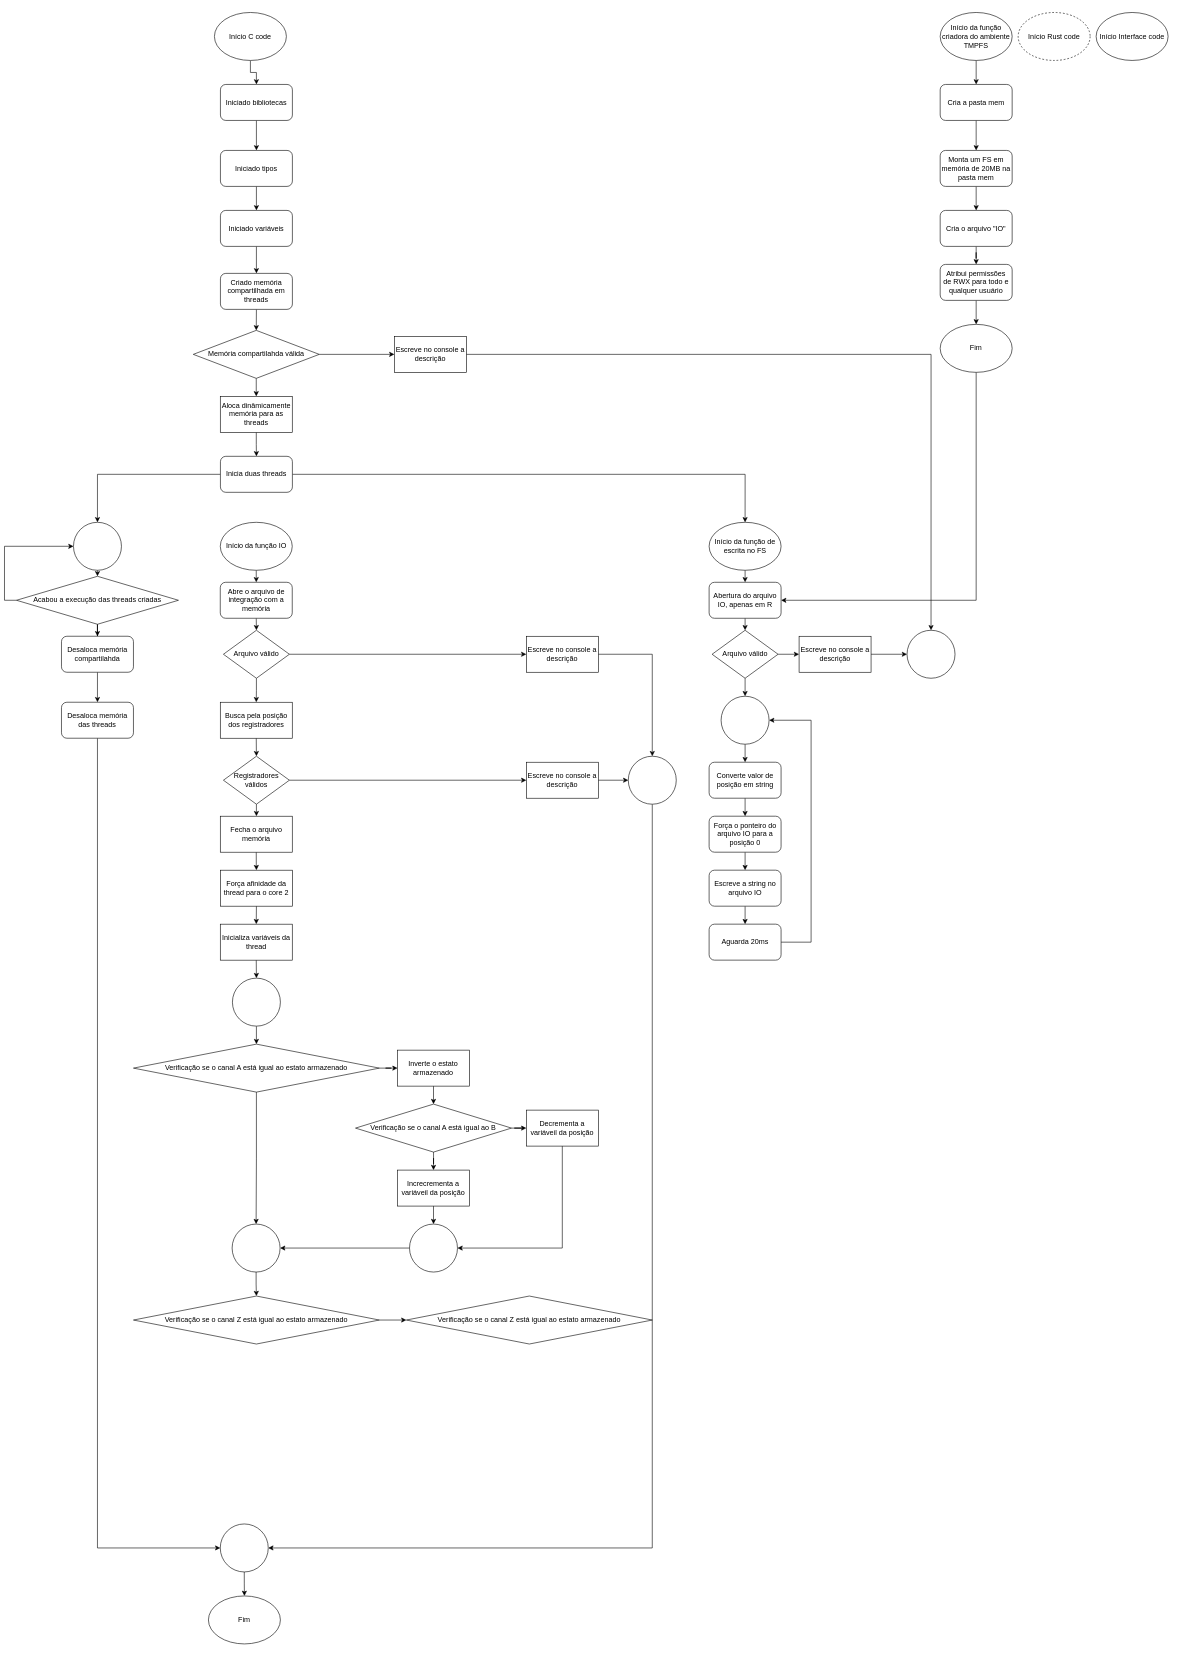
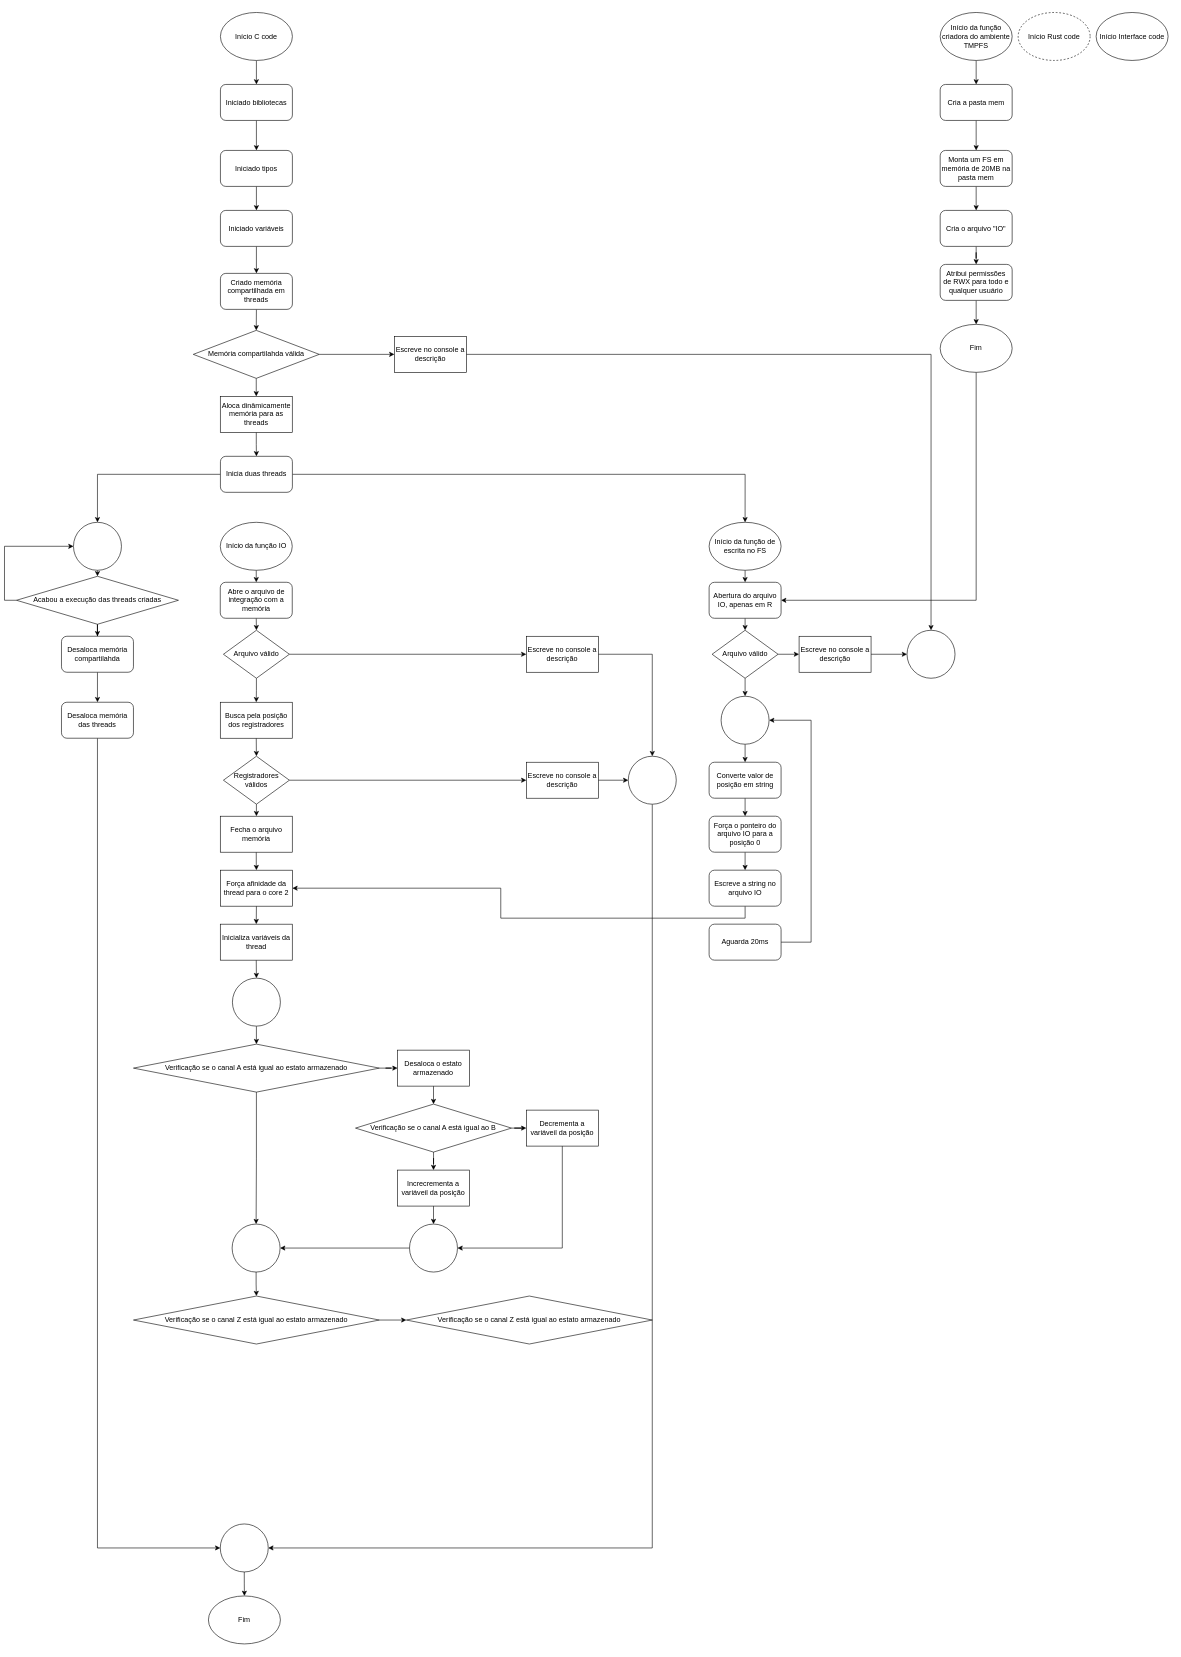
(251, 36) -> (257, 36)
(745, 918) -> (744, 918)
(434, 1068) -> (434, 1068)
